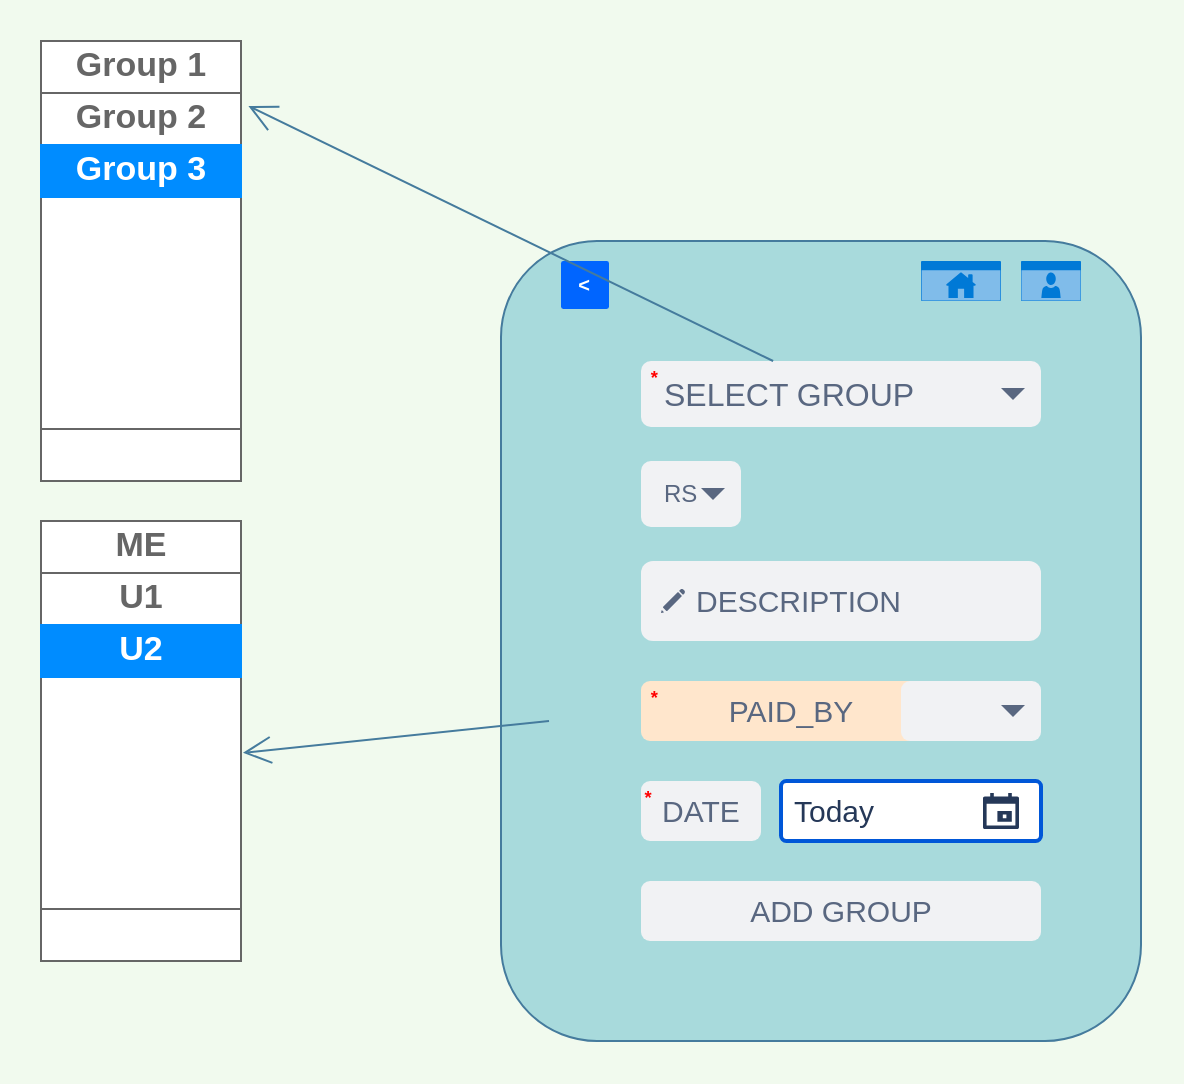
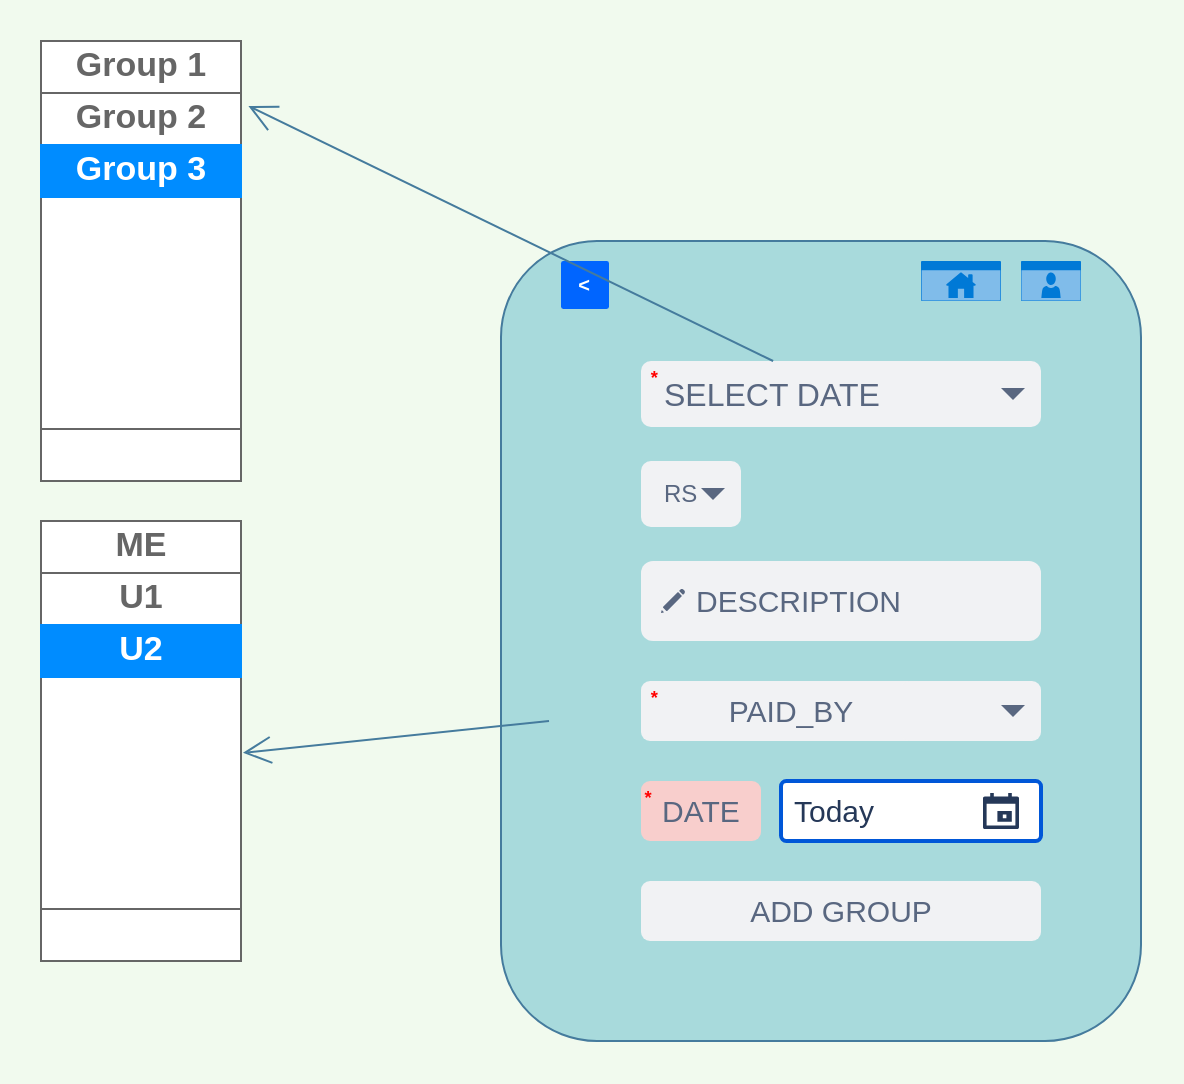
(743, 395) -> (736, 395)
(791, 711) -> (791, 711)
(701, 811) -> (701, 811)
